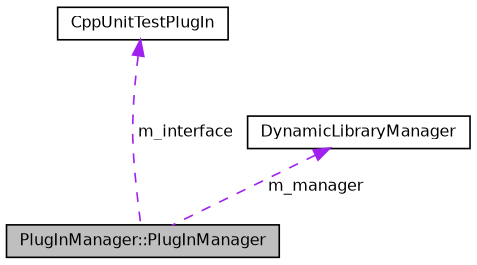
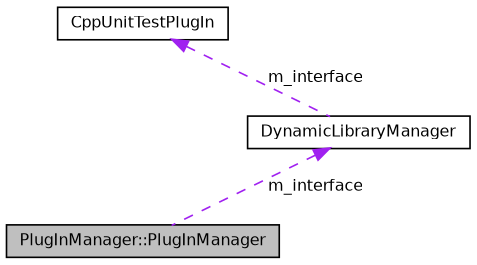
(133, 141) -> (258, 82)
(313, 187) -> (313, 187)
